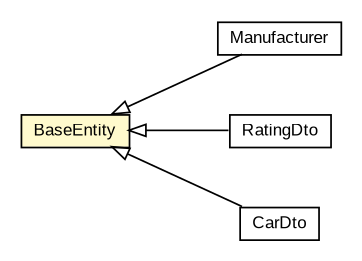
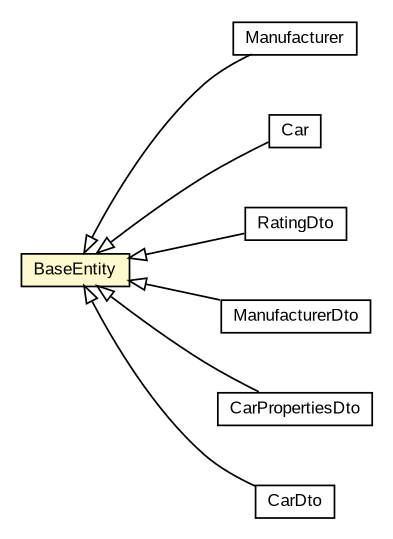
none -> (295, 130)
none -> (295, 316)
none -> (295, 408)
